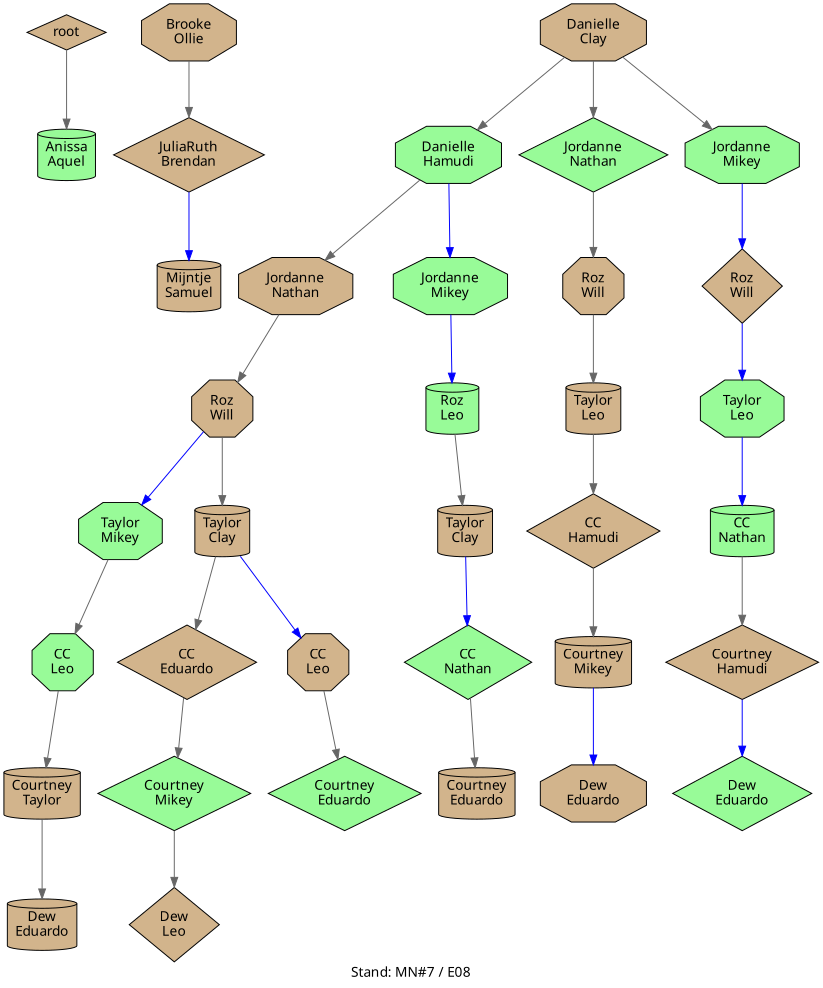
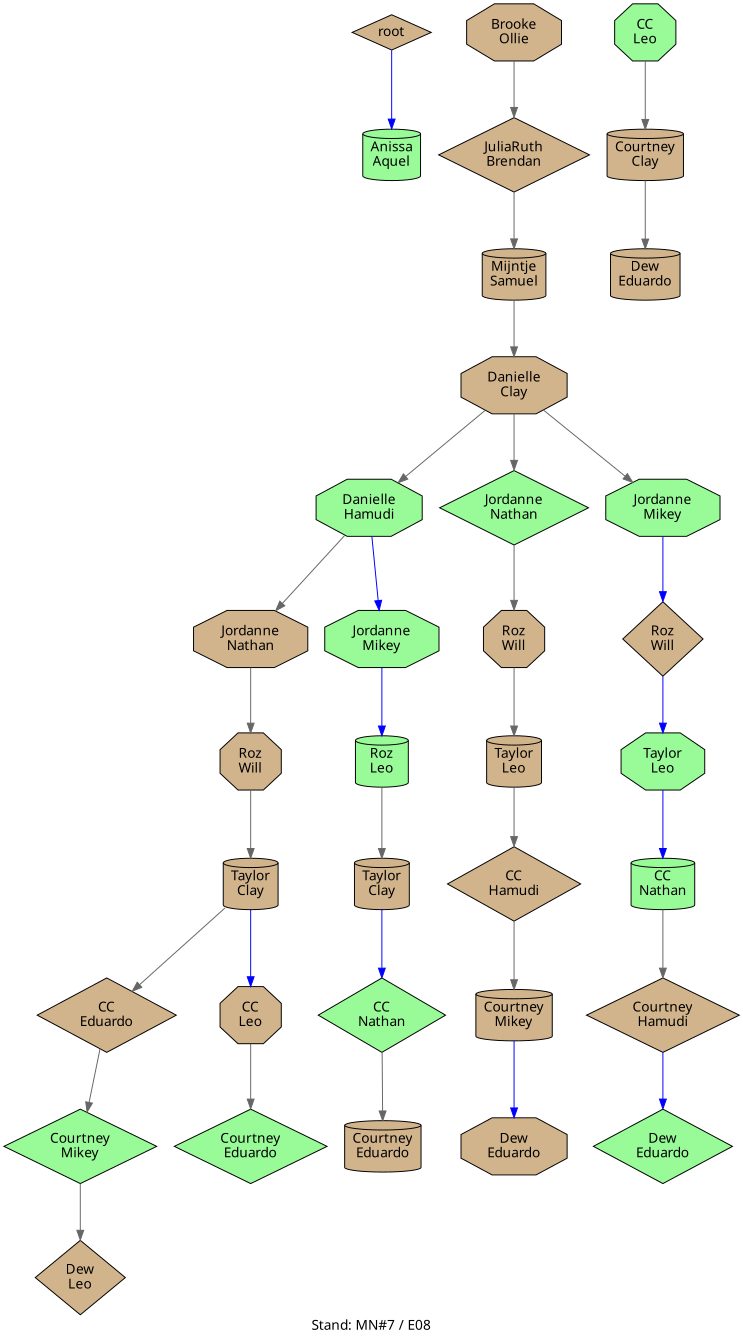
(67, 85) -> (392, 85)
(189, 221) -> (514, 215)
none -> (514, 324)
(120, 531) -> none
(42, 793) -> (645, 155)
